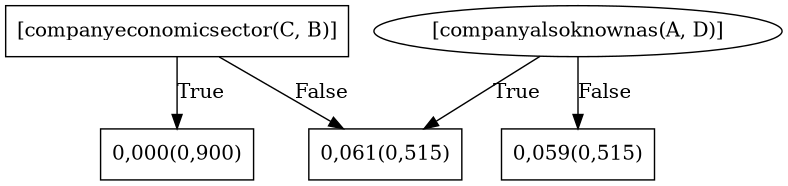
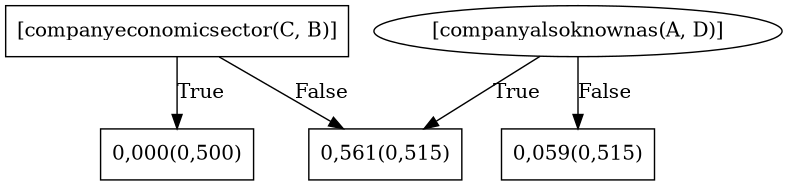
(177, 154) -> (177, 154)
(385, 154) -> (385, 154)
